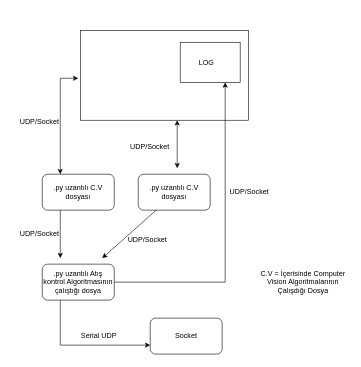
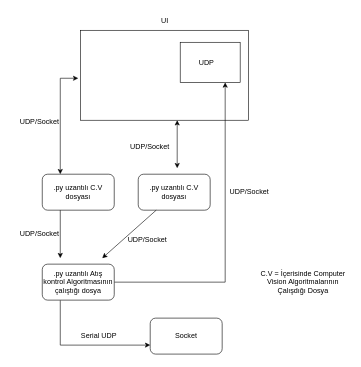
none -> (165, 21)
(207, 63) -> (207, 63)
